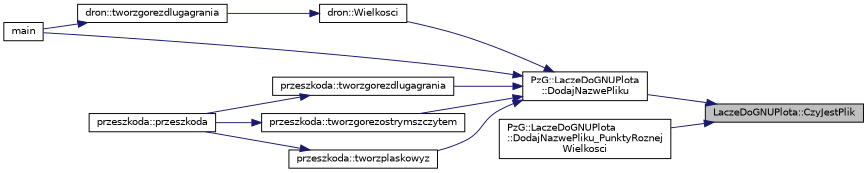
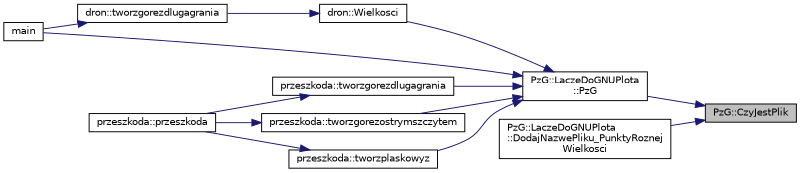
(585, 86) -> (585, 86)
(784, 113) -> (751, 113)
